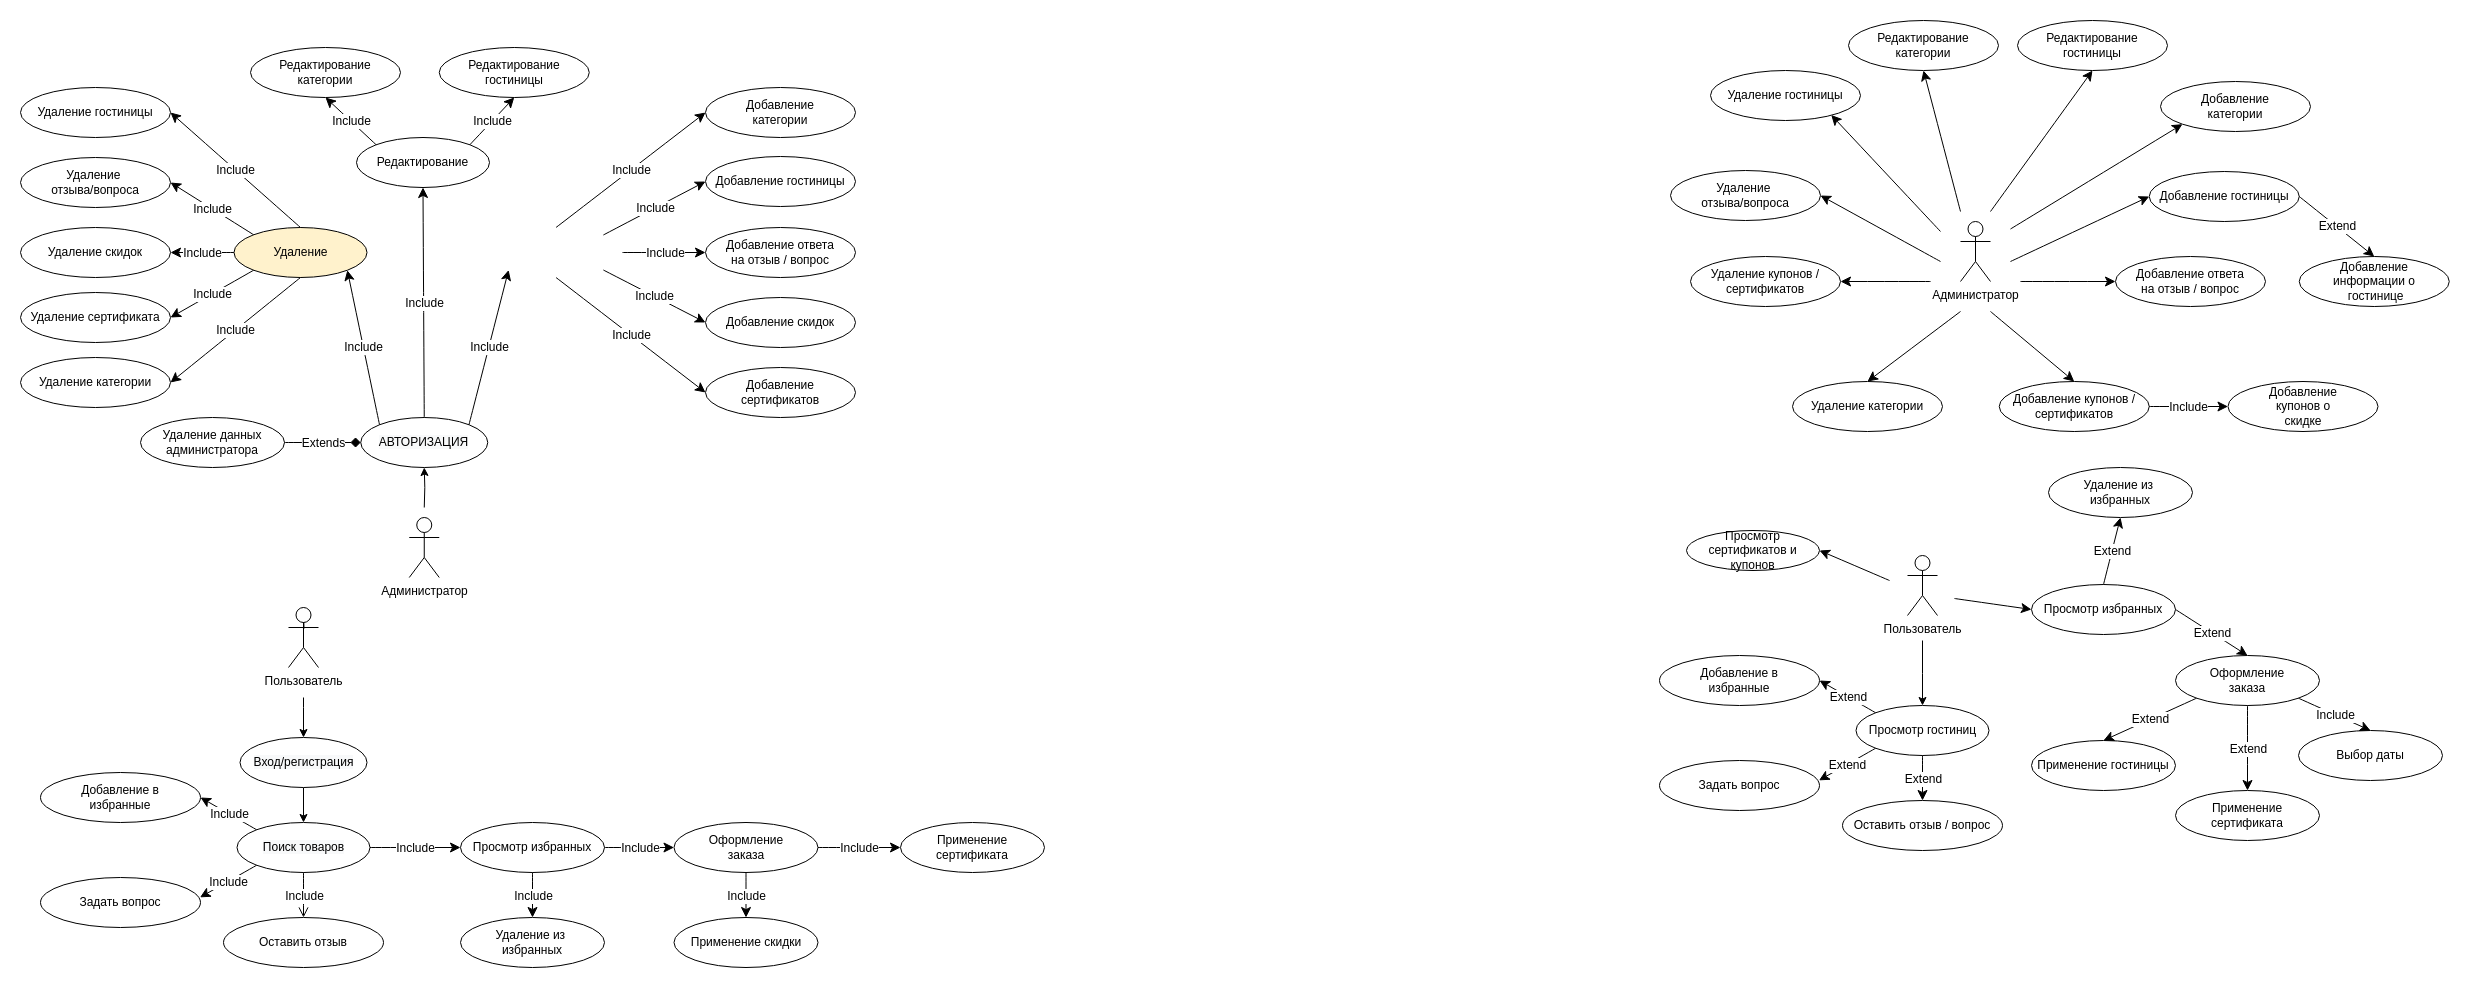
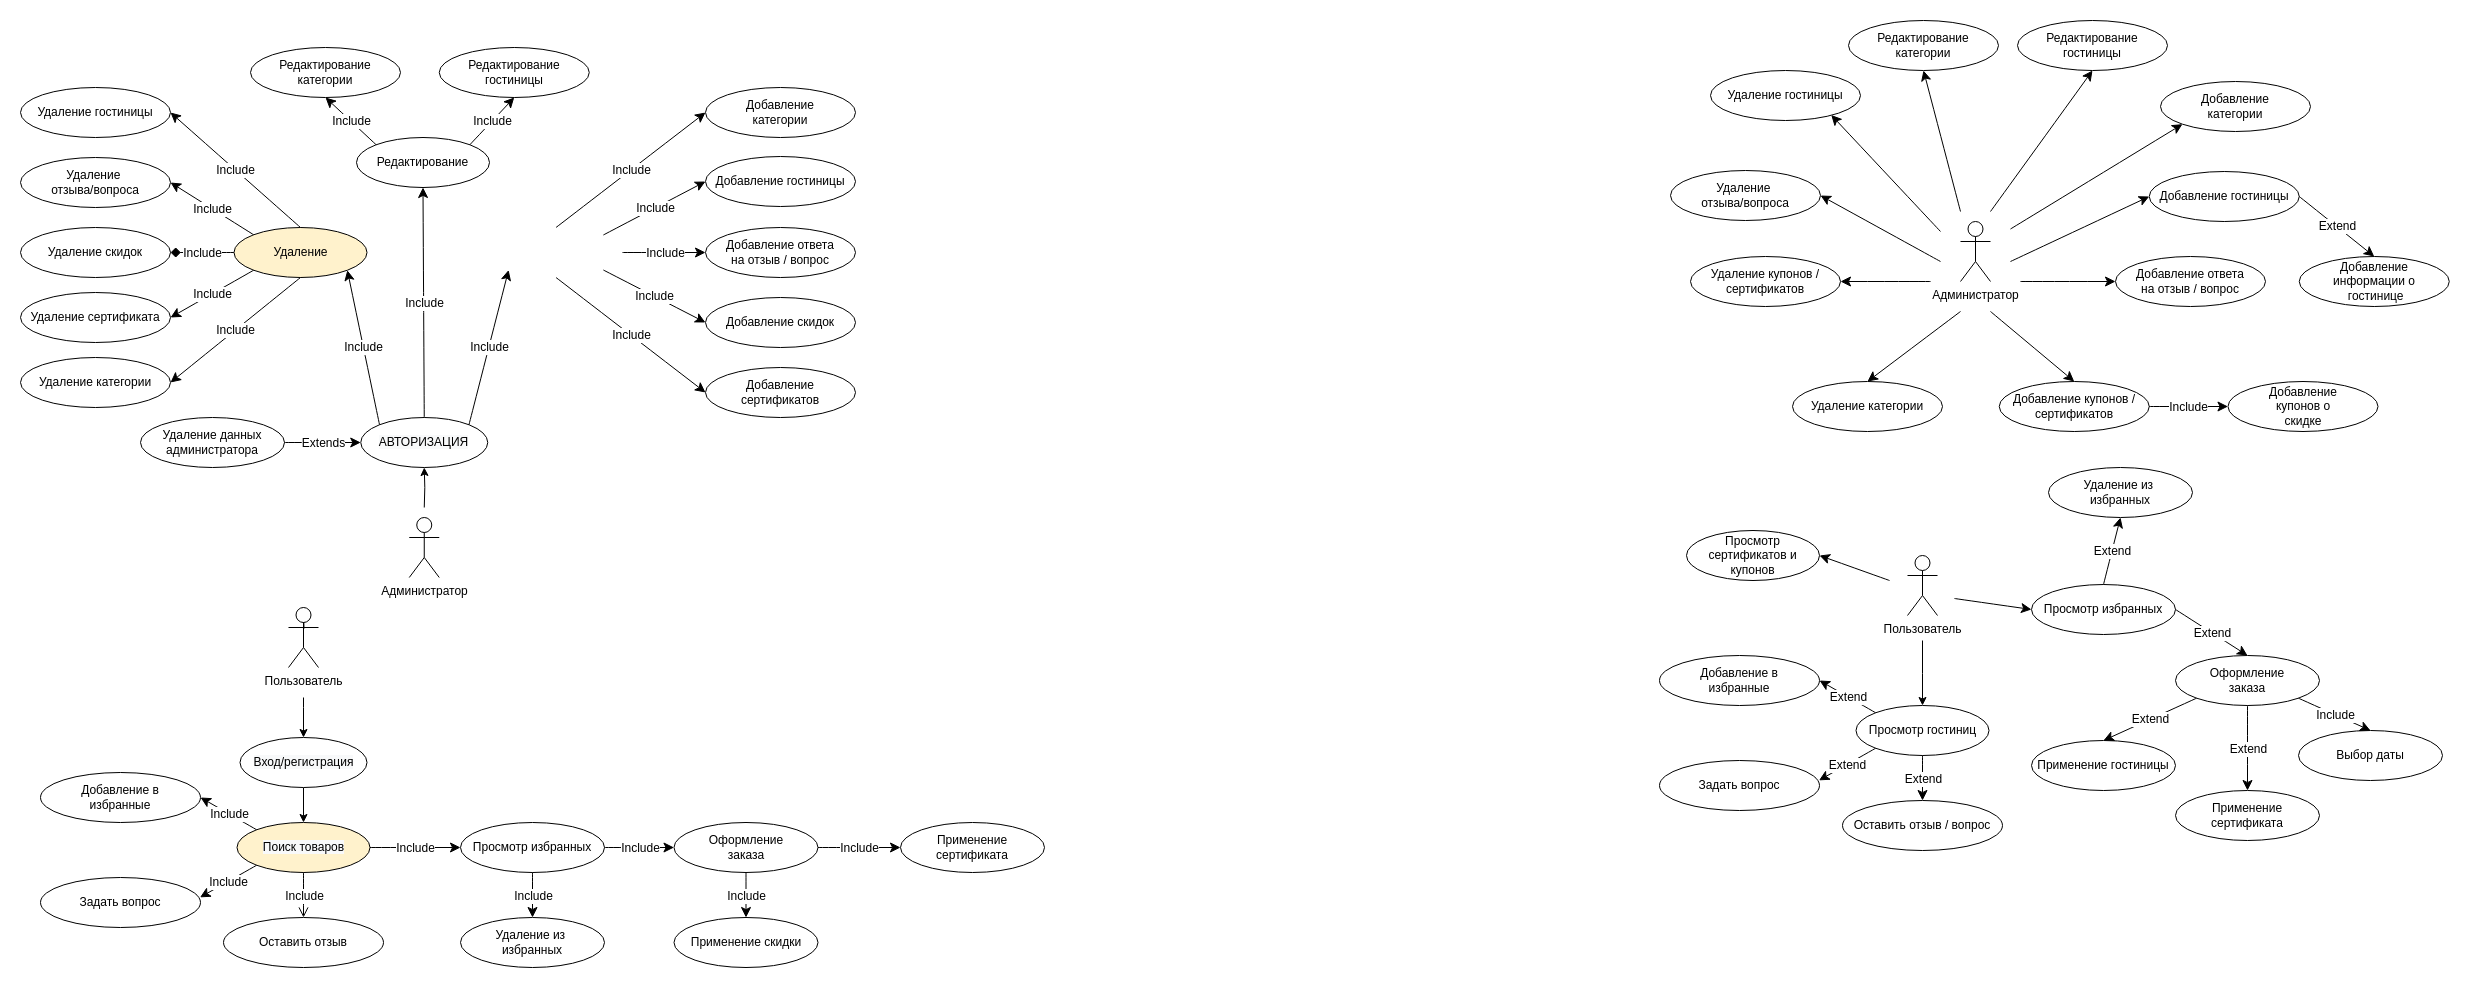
(179, 253) -> (181, 253)
(350, 443) -> (351, 443)
(1753, 551) -> (1753, 556)
(304, 848) -> (304, 848)
